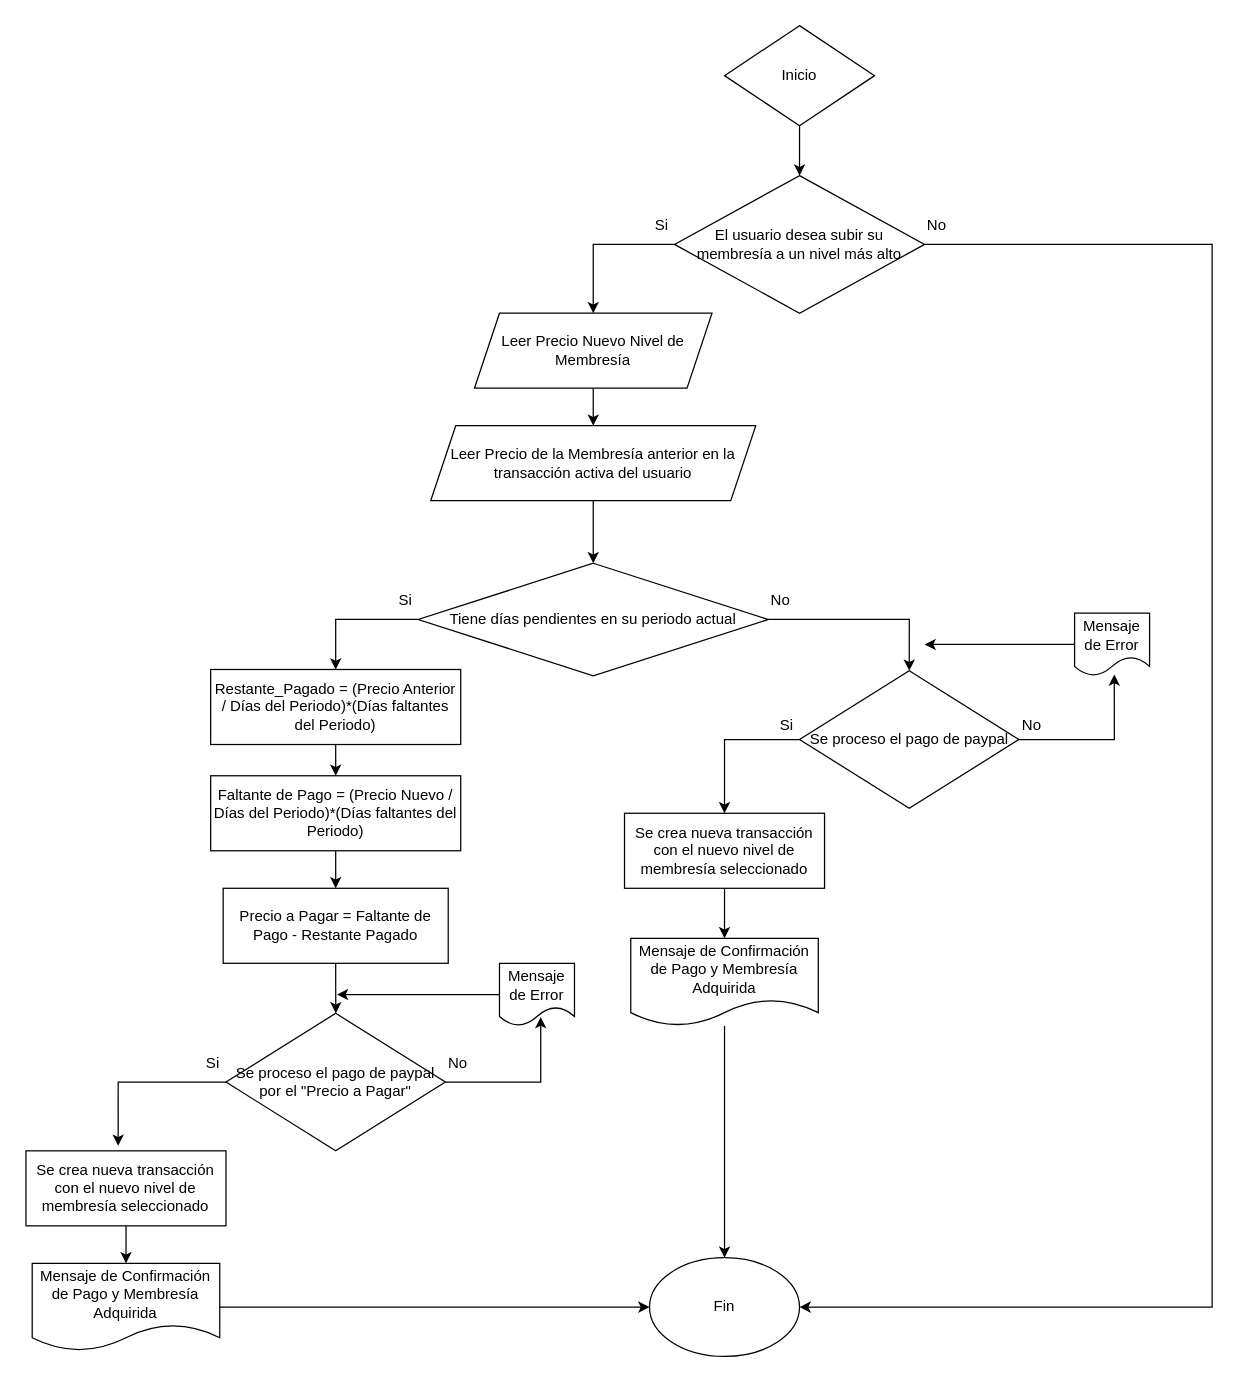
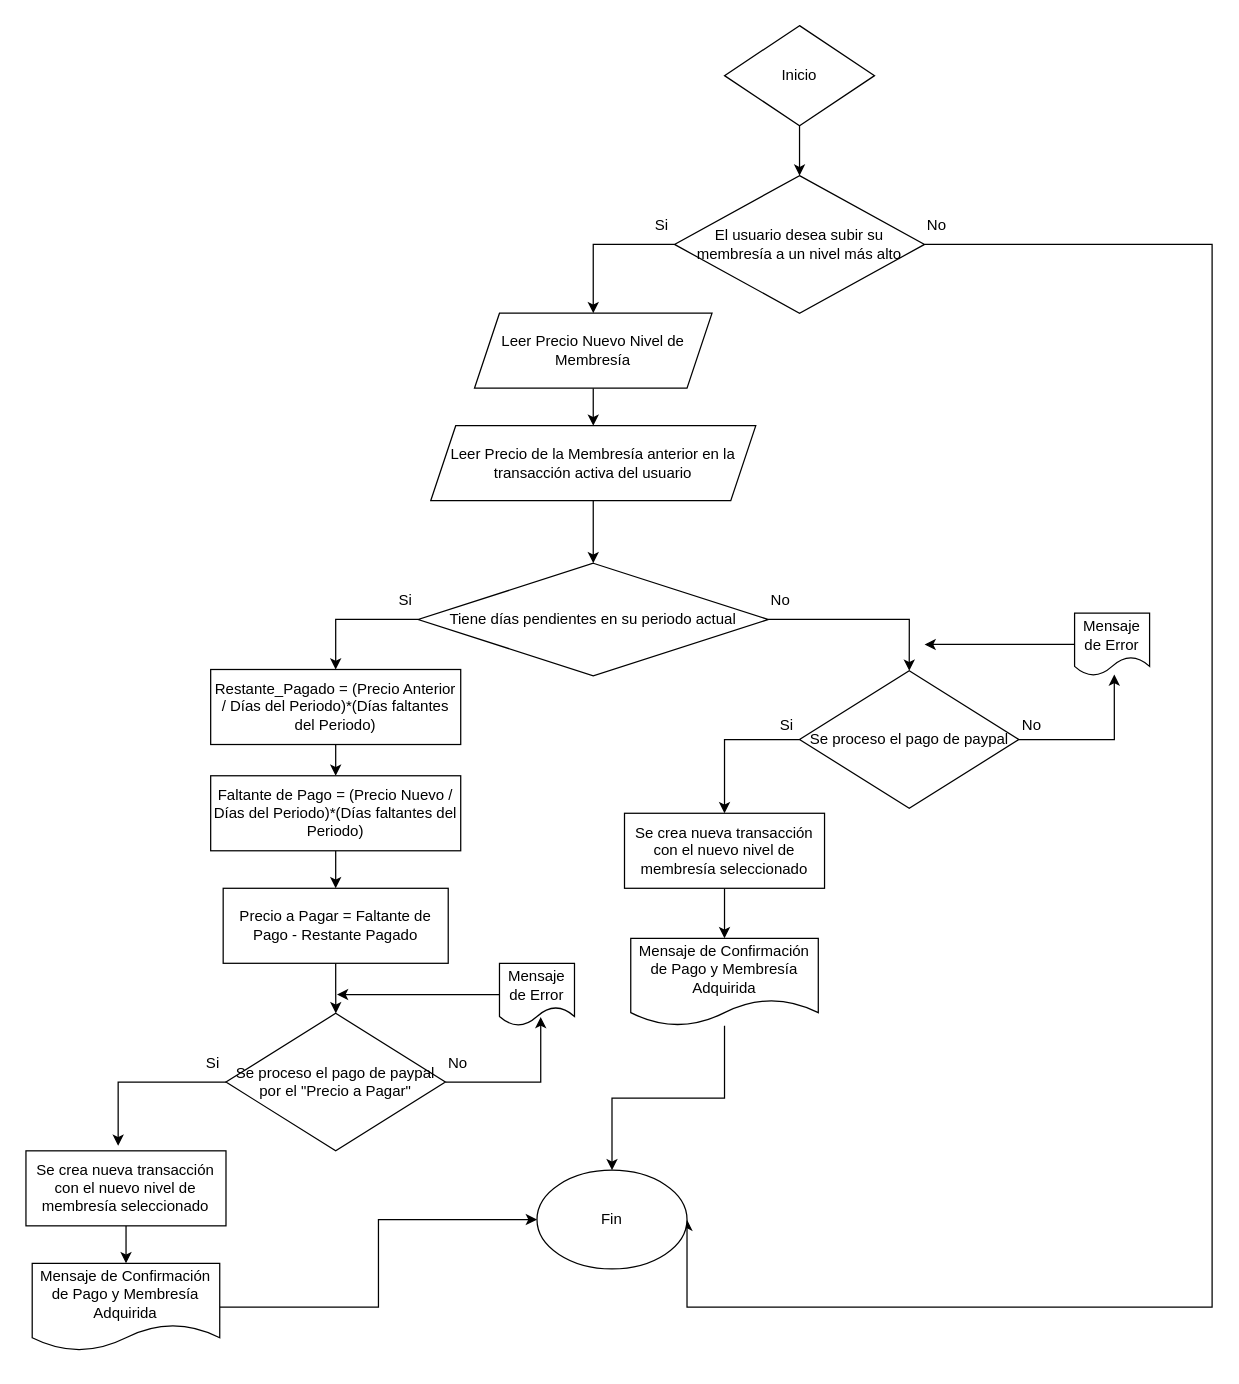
(724, 1307) -> (612, 1219)
